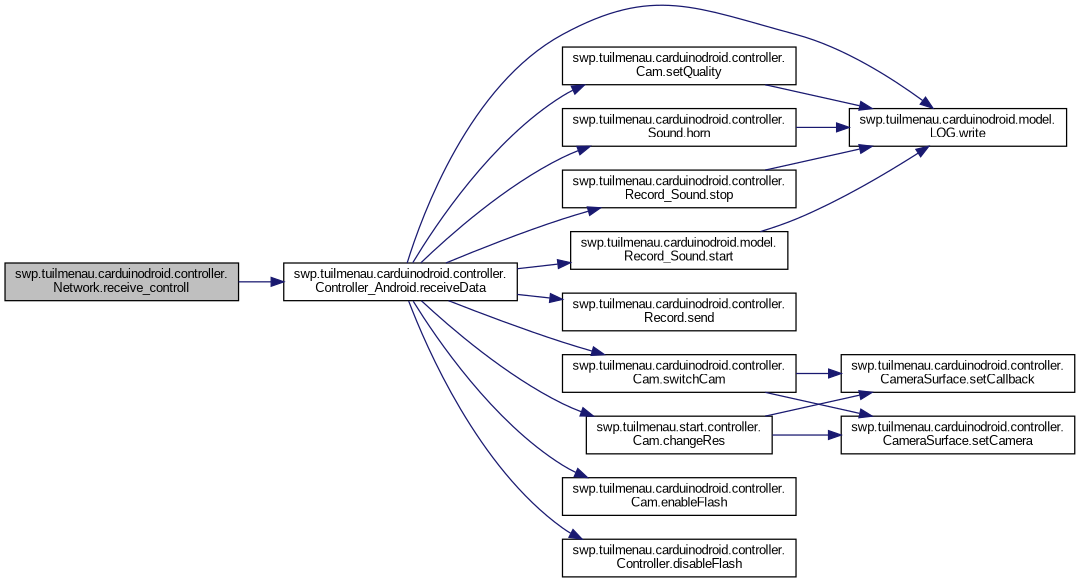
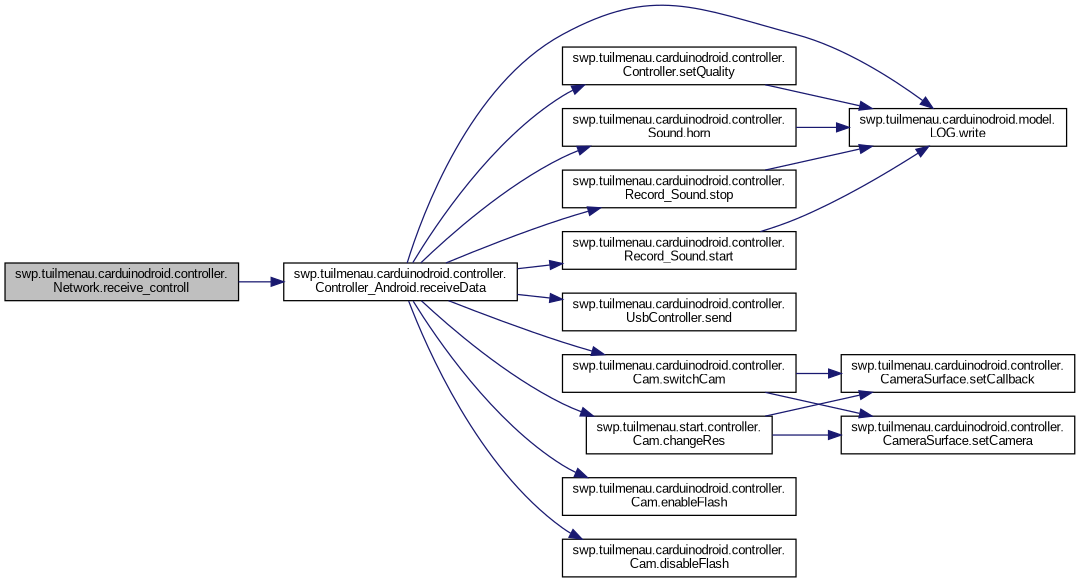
(679, 66) -> (679, 66)
(679, 250) -> (679, 250)
(679, 312) -> (679, 312)
(679, 558) -> (679, 558)
